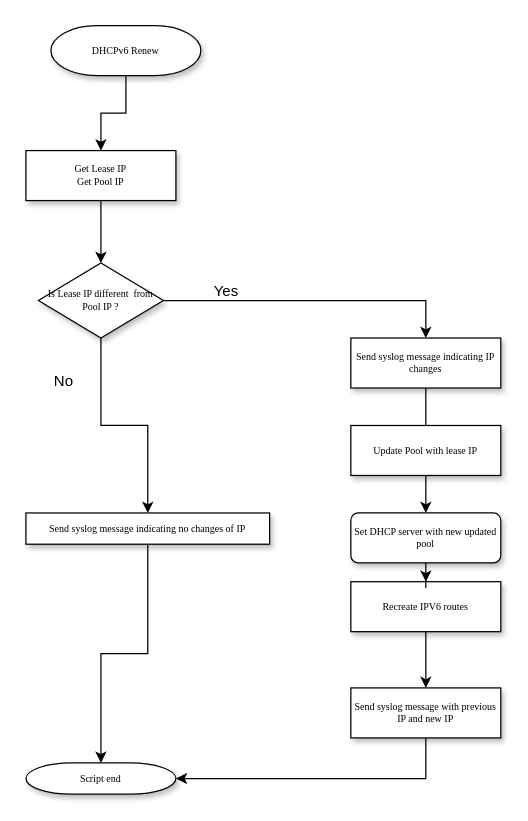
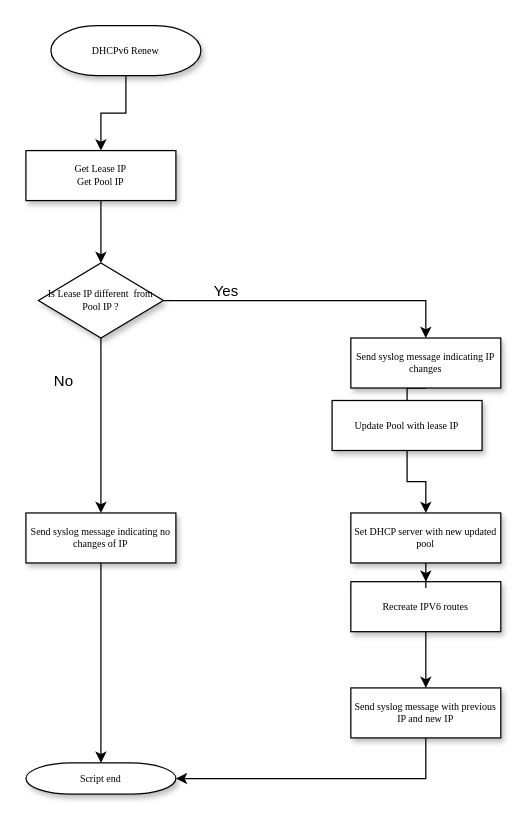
(426, 451) -> (407, 426)
(148, 529) -> (101, 538)
(426, 538) -> (426, 538)
